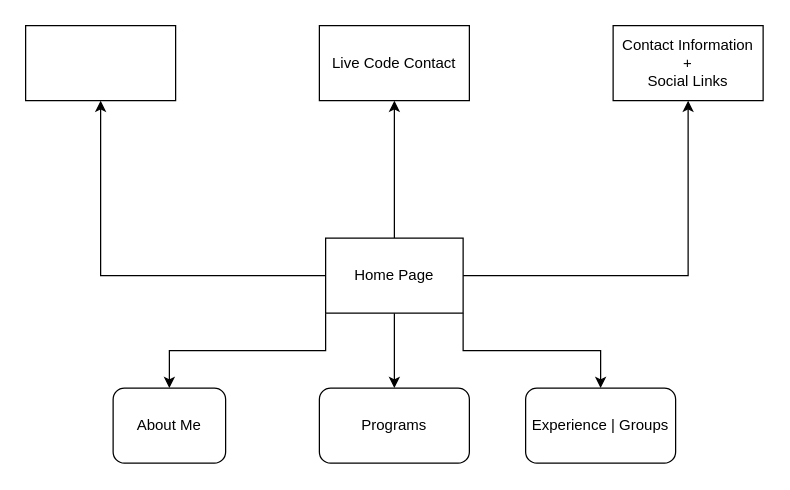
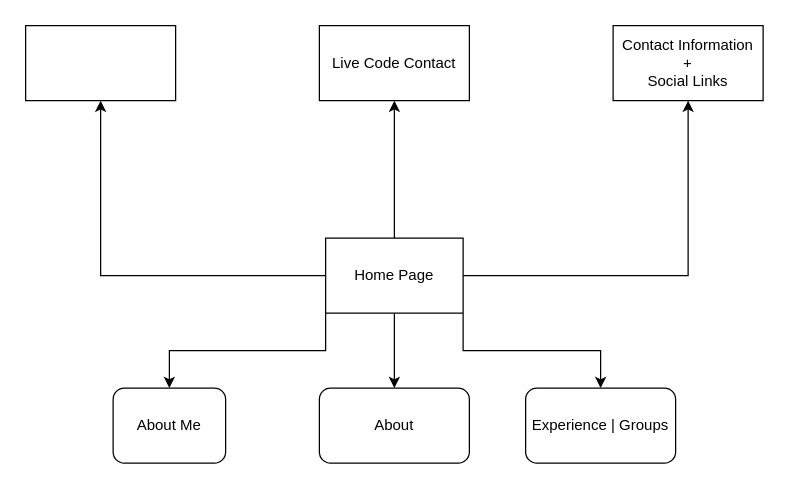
(394, 426) -> (394, 426)
